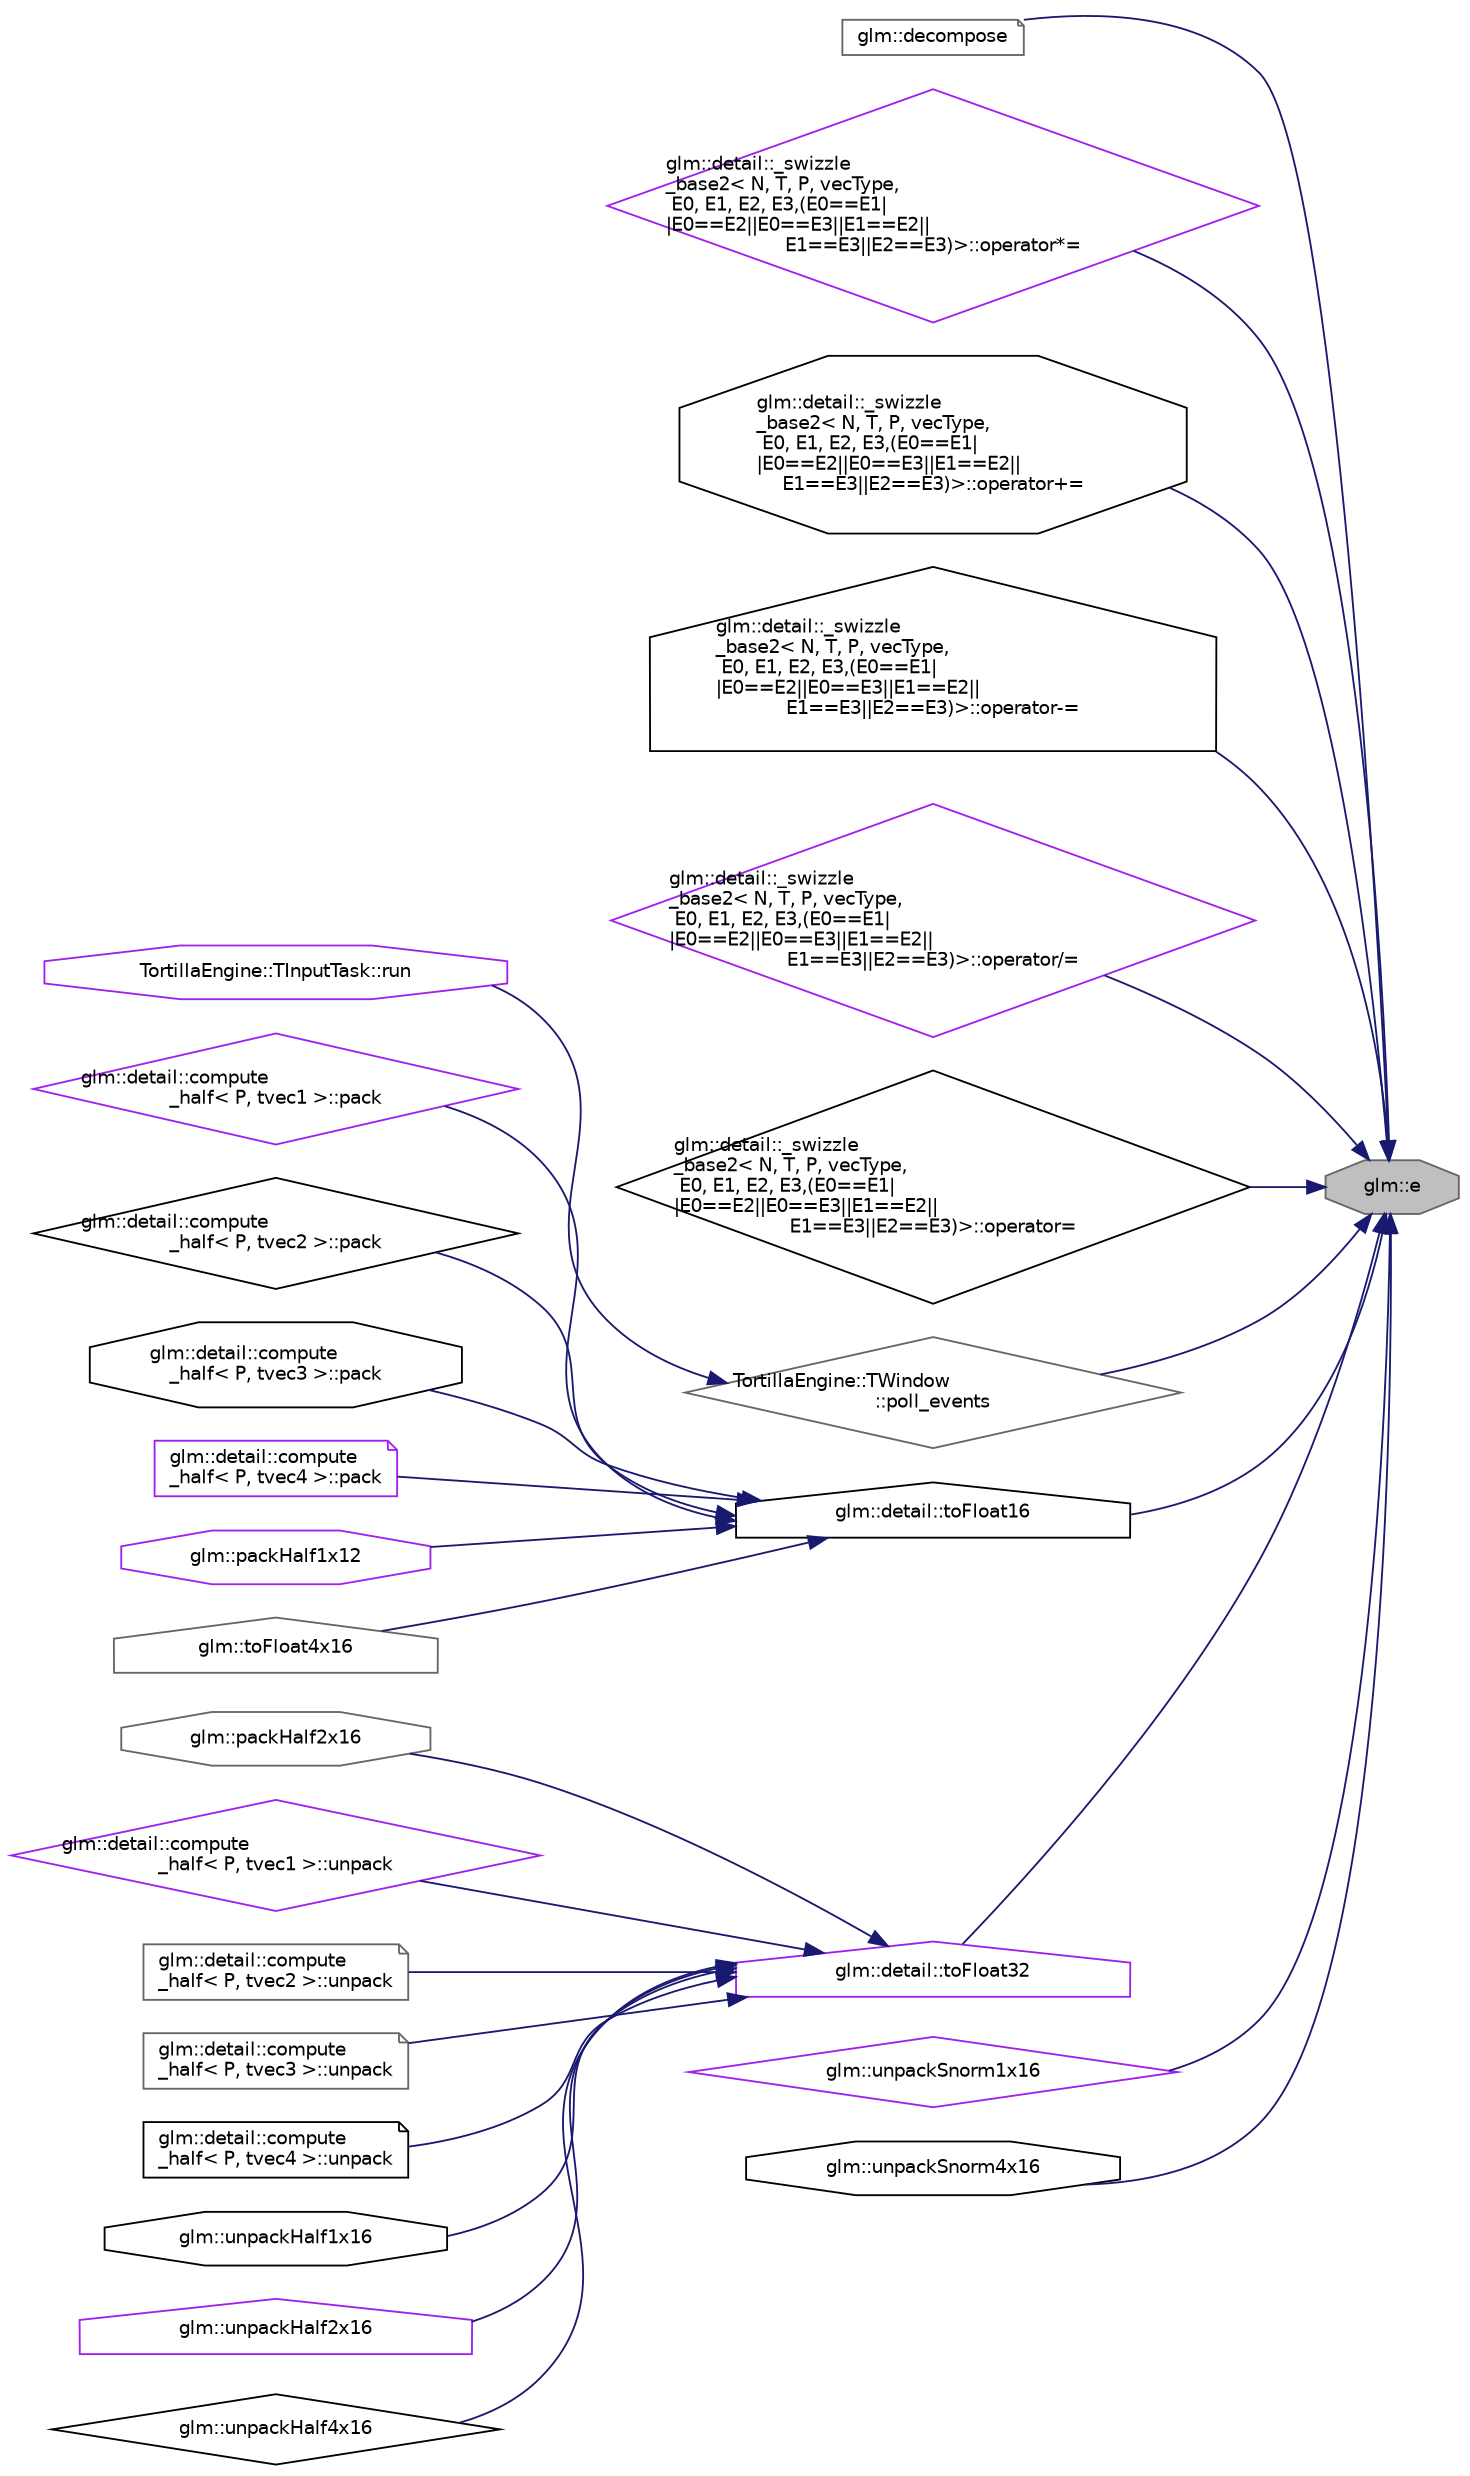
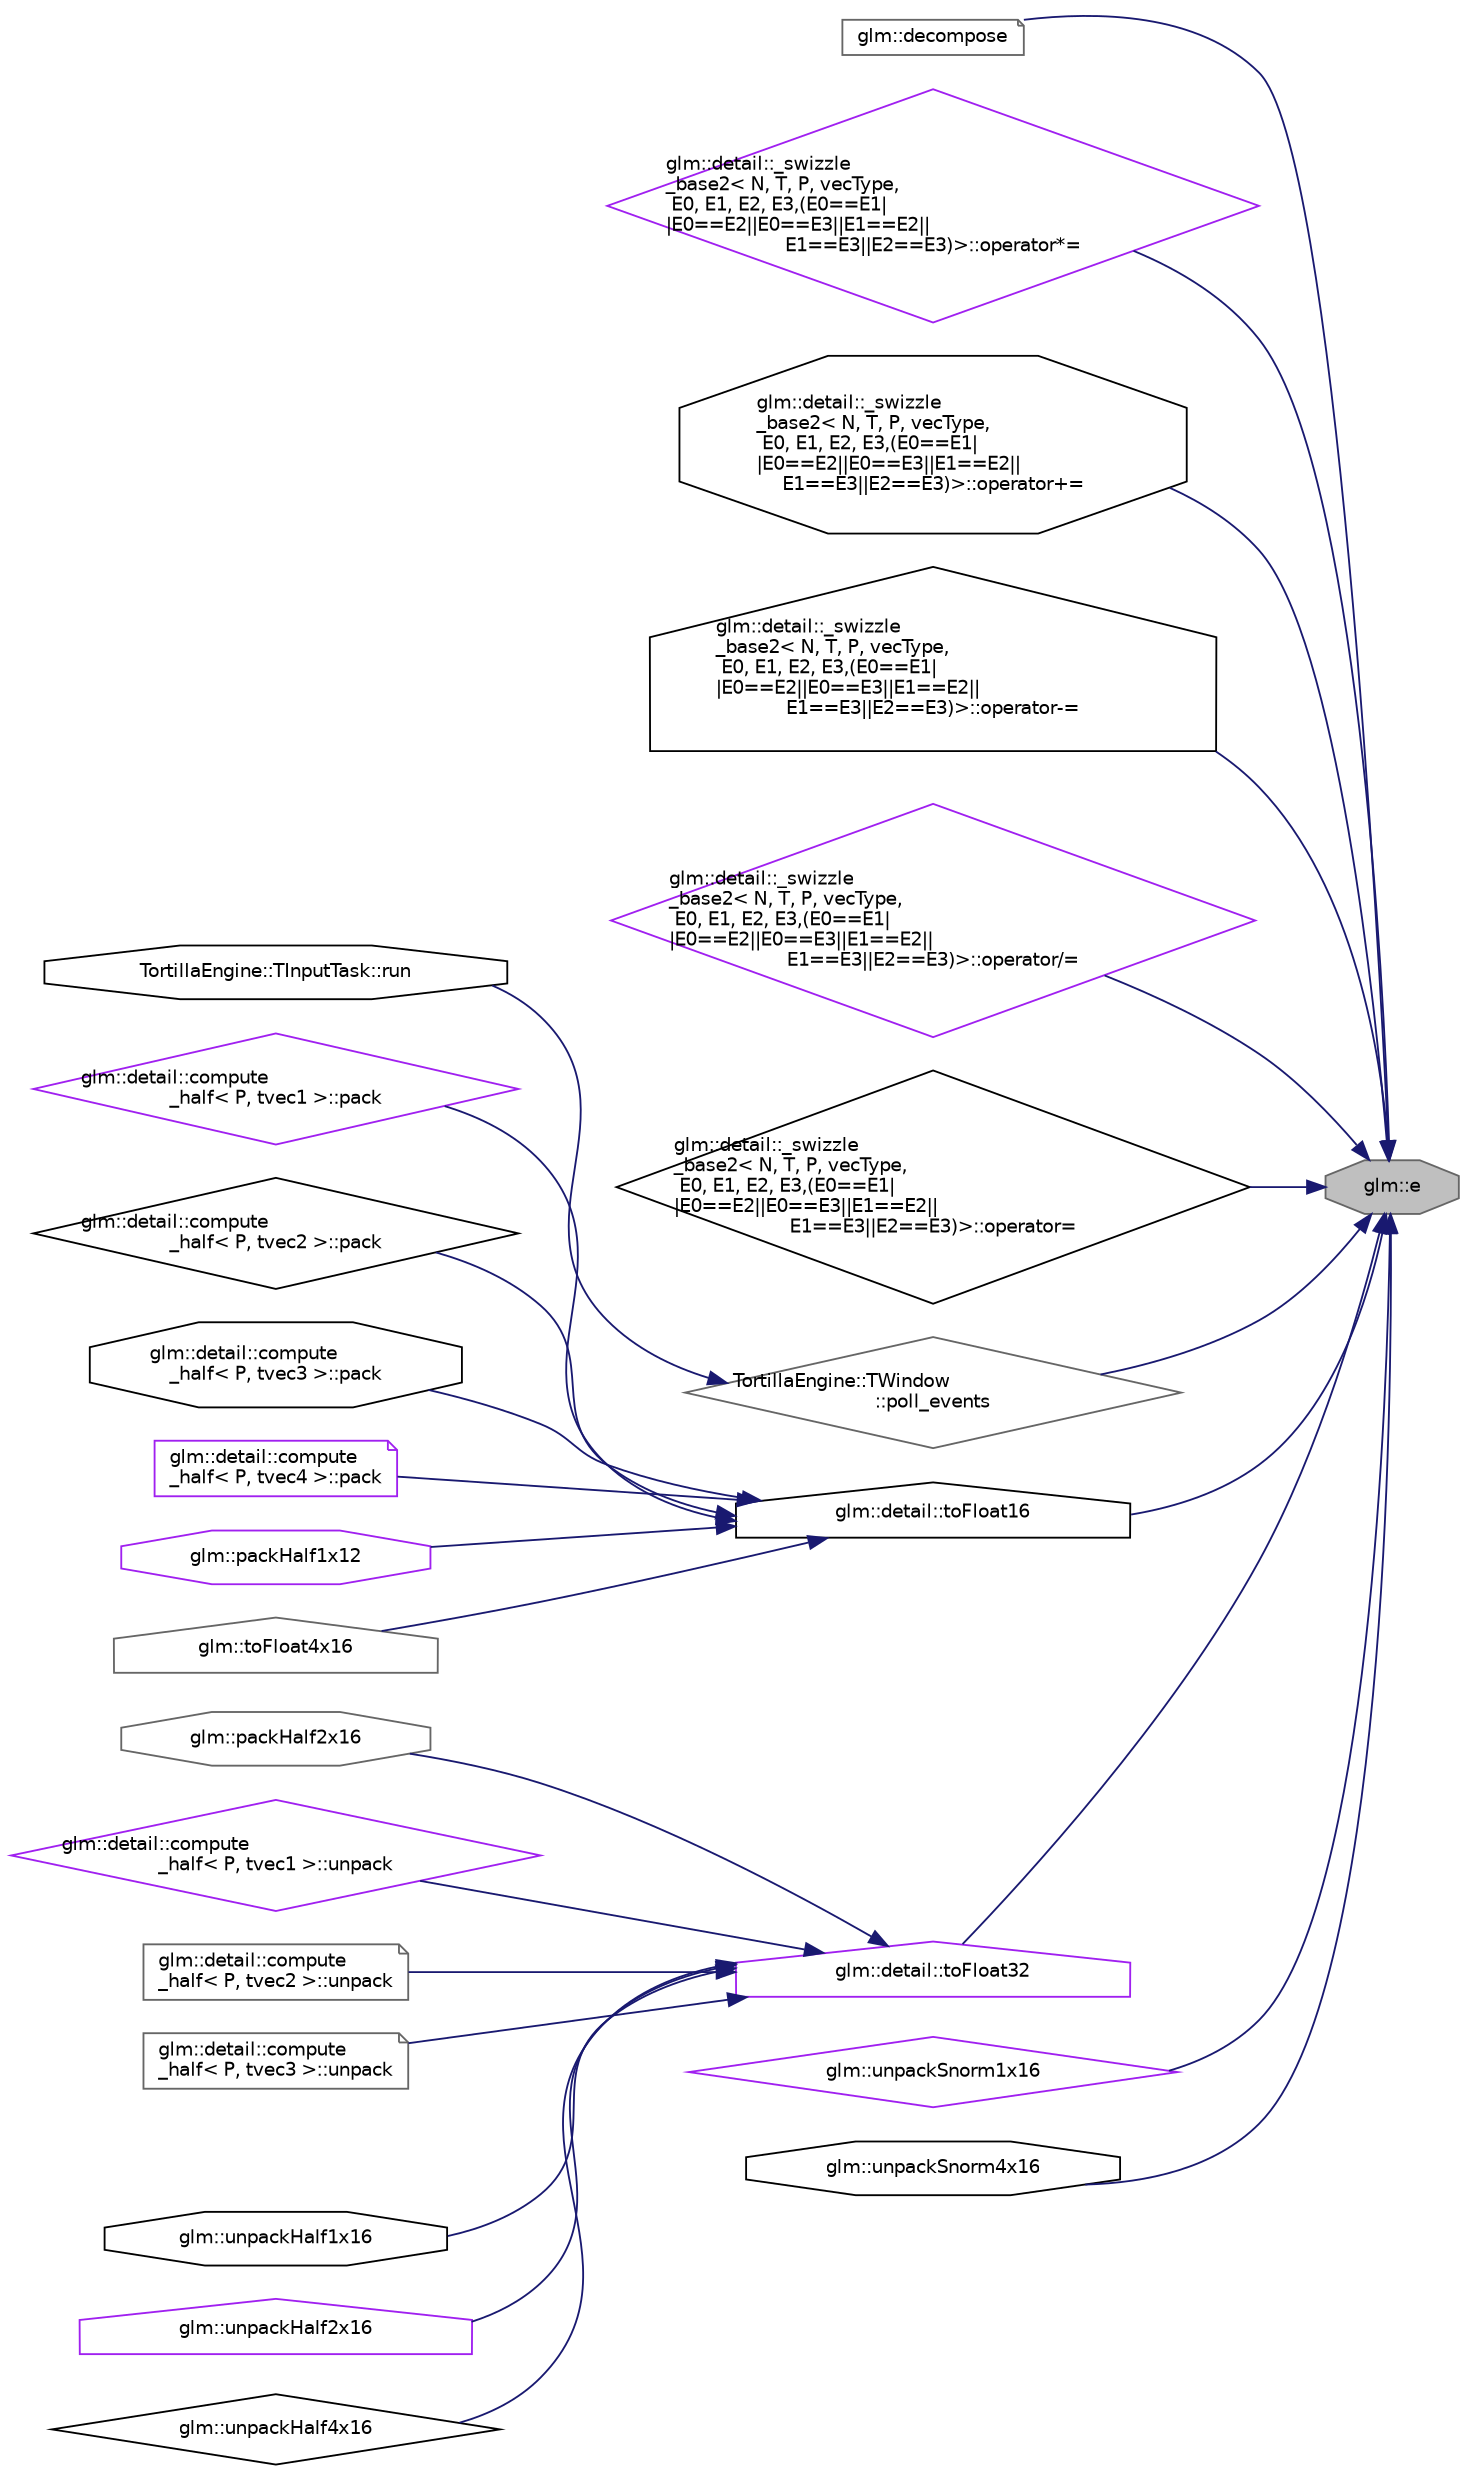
(276, 972) -> (276, 972)
(276, 2150) -> none
